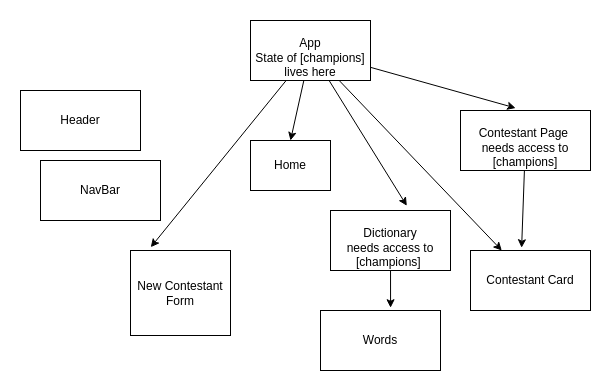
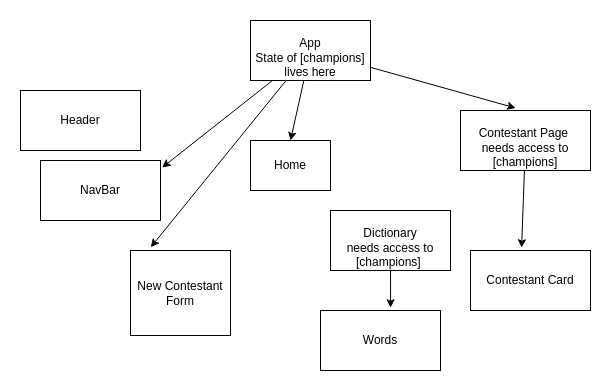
(366, 140) -> none
(418, 163) -> (220, 122)
